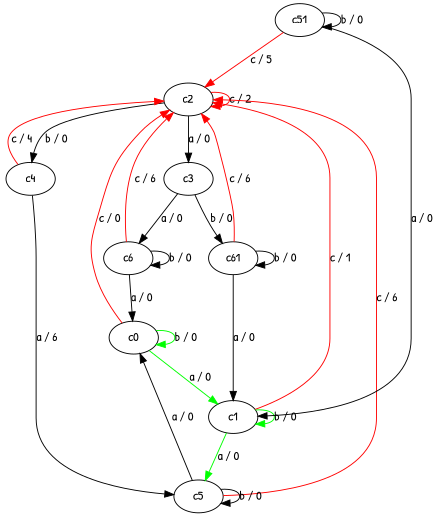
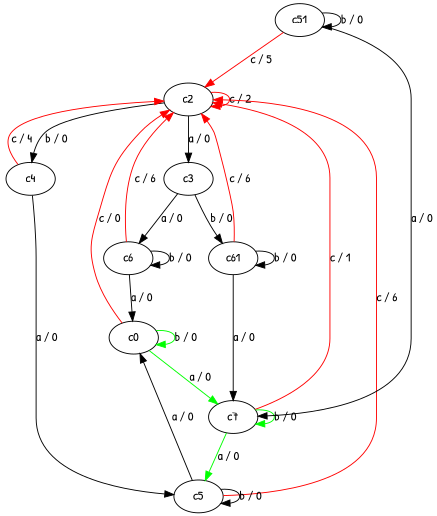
(47, 338) -> (47, 338)
(233, 417) -> (233, 417)
